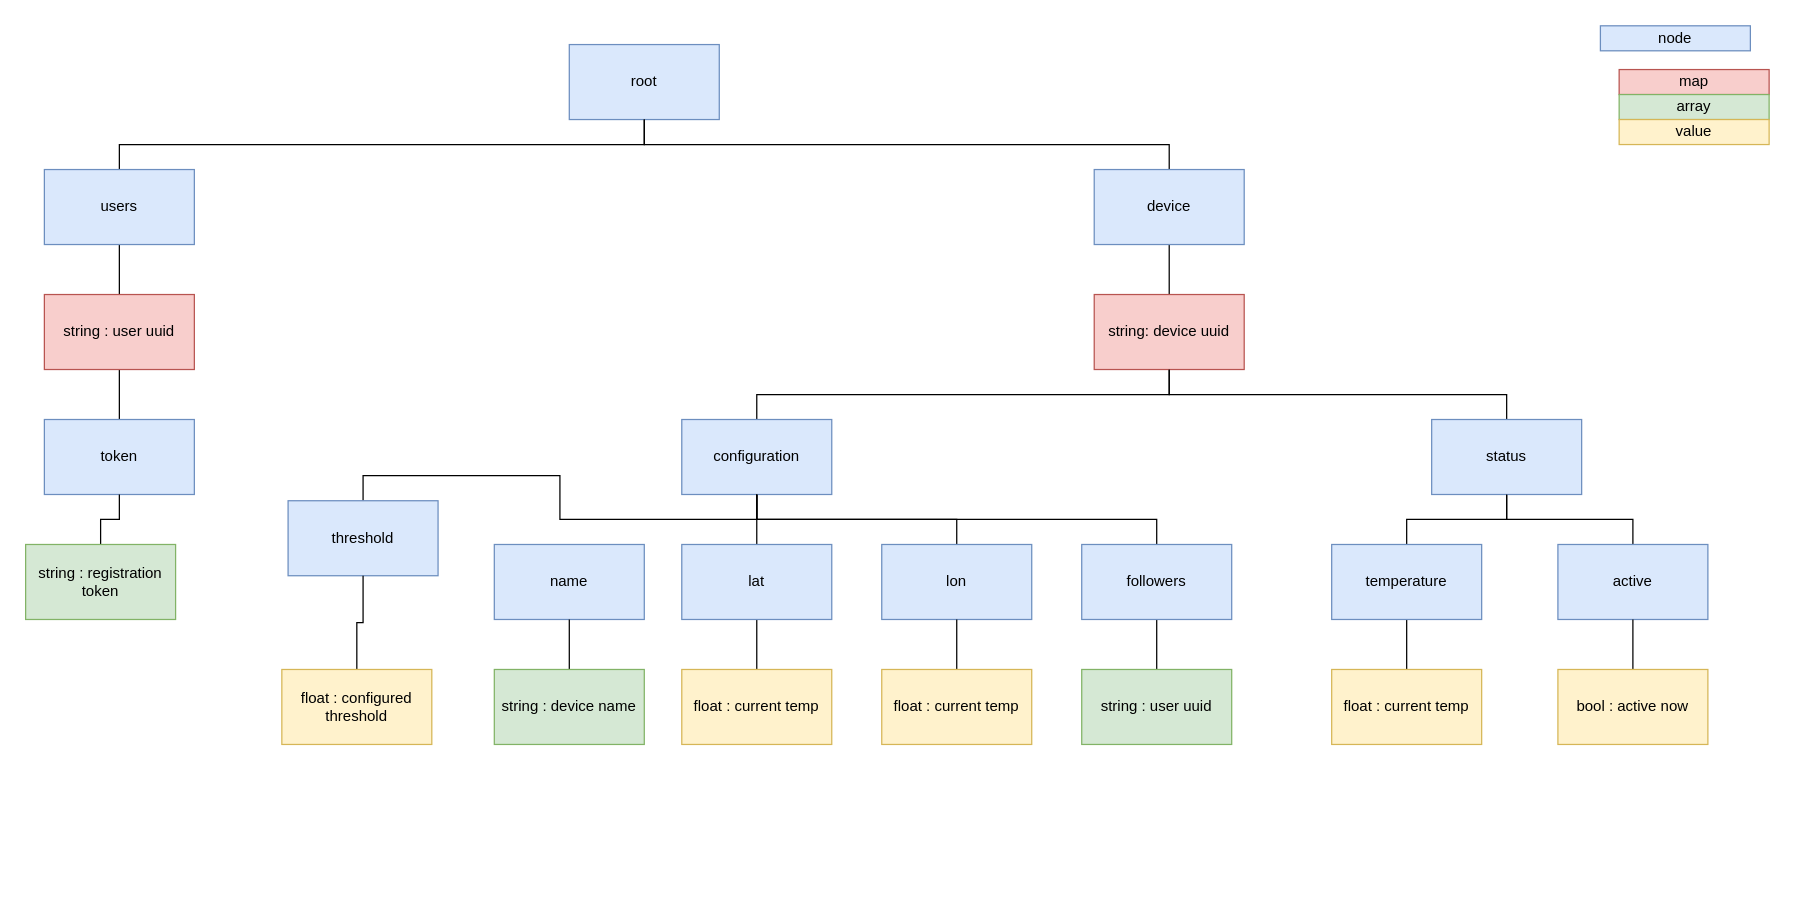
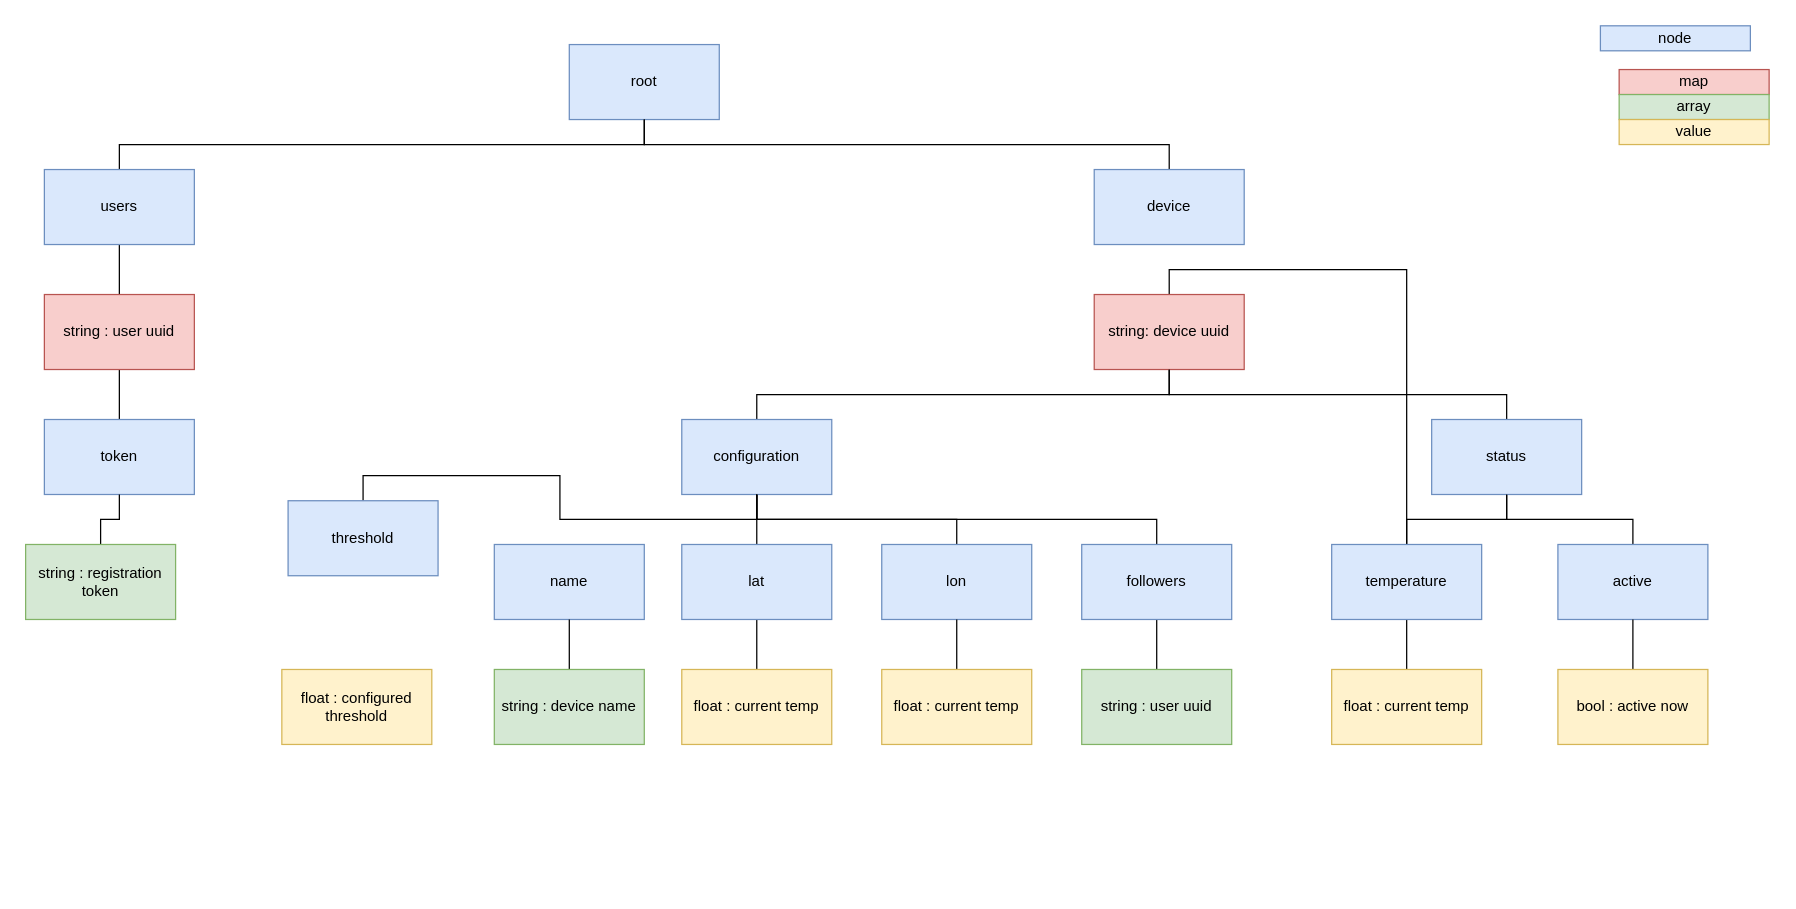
(1169, 258) -> (1407, 273)
(360, 623) -> none
